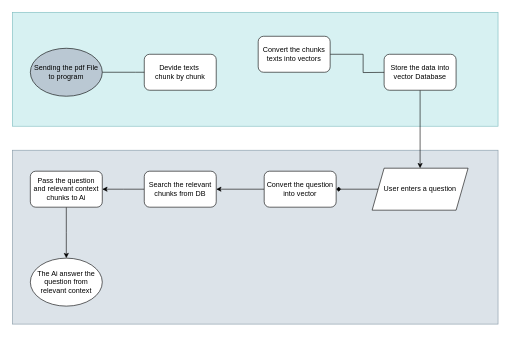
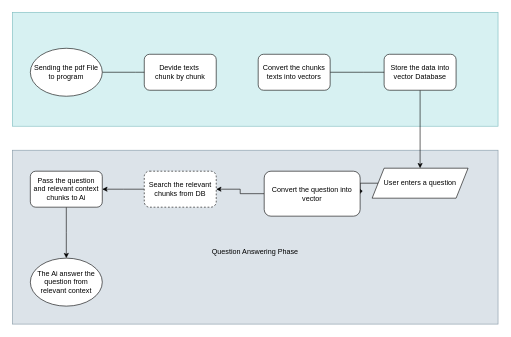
(294, 54) -> (294, 72)
(66, 72) -> (66, 72)
(180, 189) -> (180, 189)
(300, 189) -> (312, 194)
(420, 189) -> (420, 183)
none -> (255, 252)
